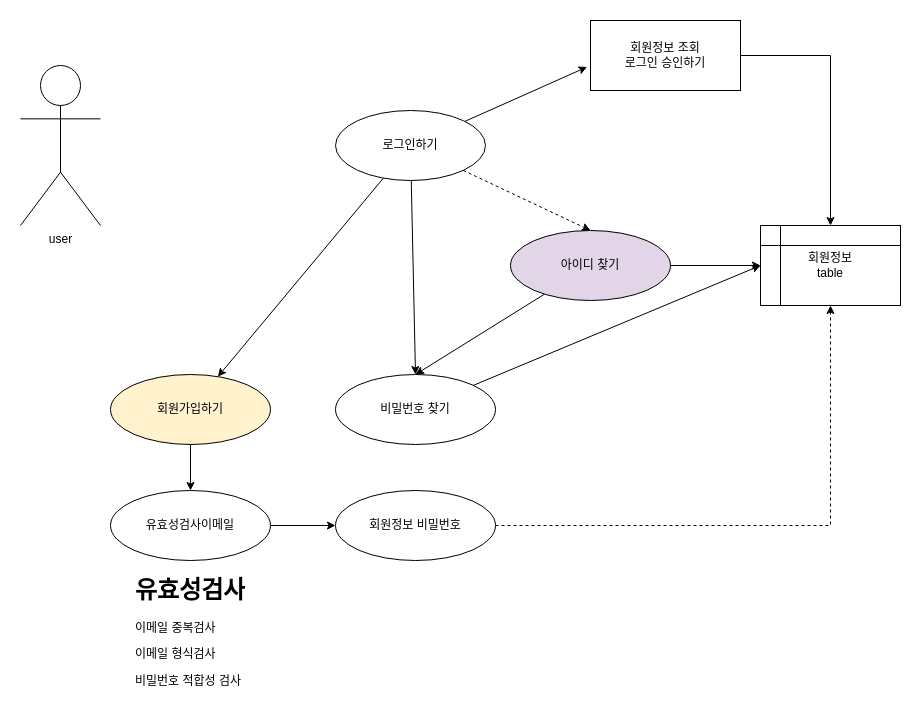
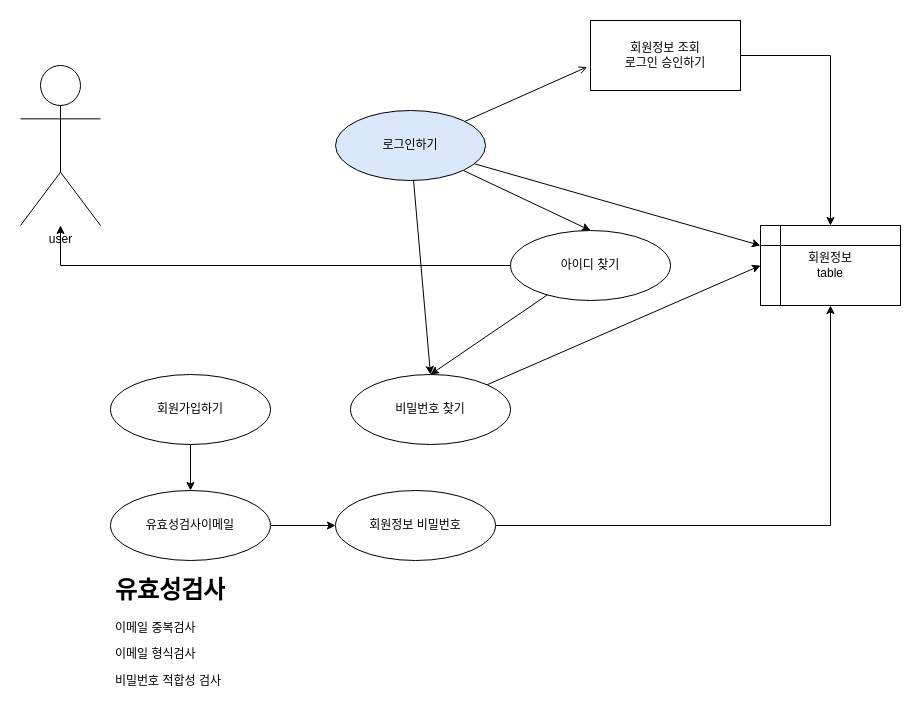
(580, 70) -> (581, 70)
(411, 146) -> (411, 146)
(523, 199) -> (523, 199)
(591, 266) -> (591, 266)
(712, 266) -> (270, 266)
(303, 275) -> (614, 204)
(191, 410) -> (191, 410)
(416, 410) -> (431, 410)
(770, 526) -> (770, 526)
(226, 631) -> (206, 631)
